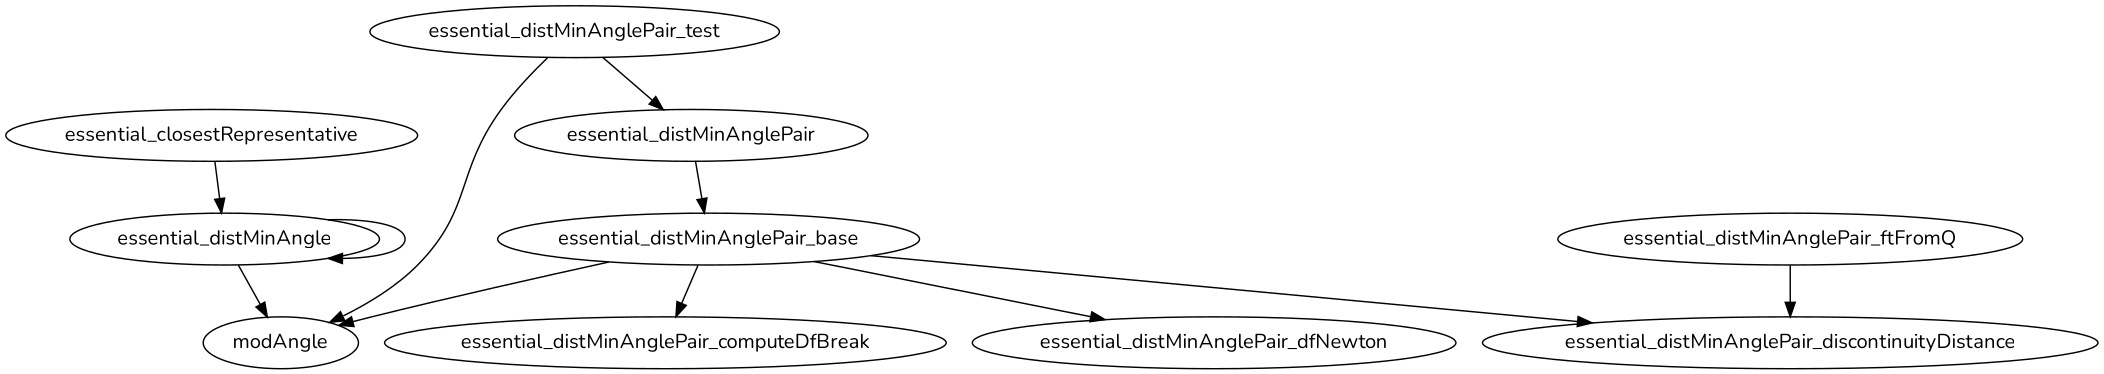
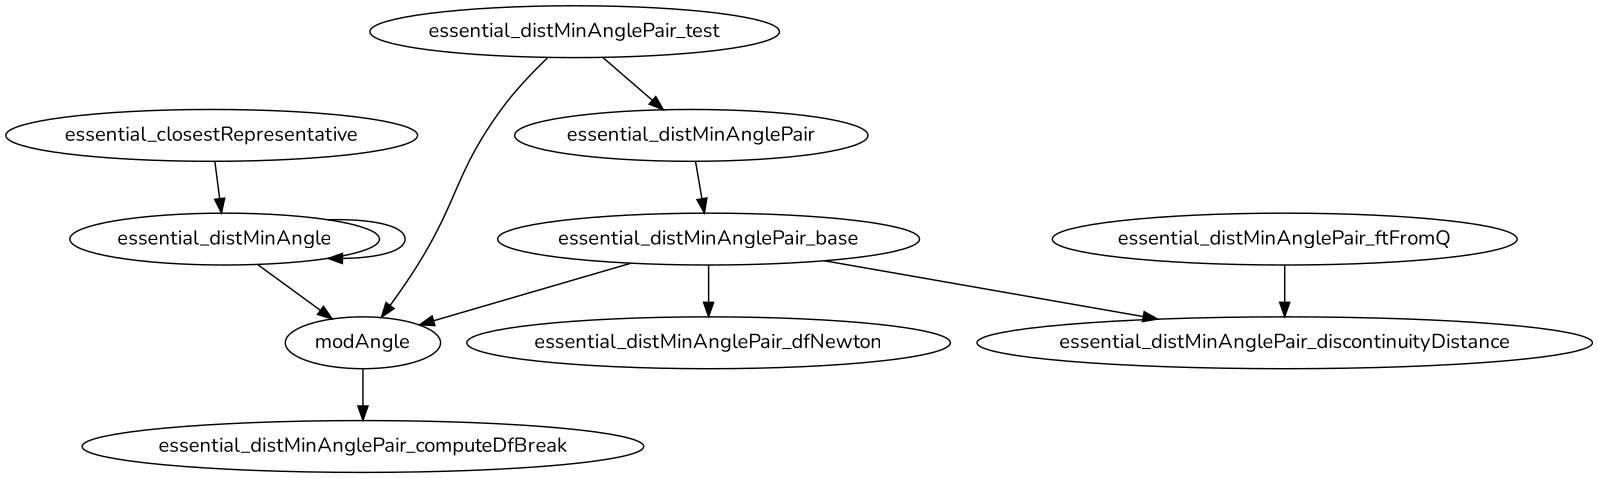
(690, 284) -> (363, 388)
